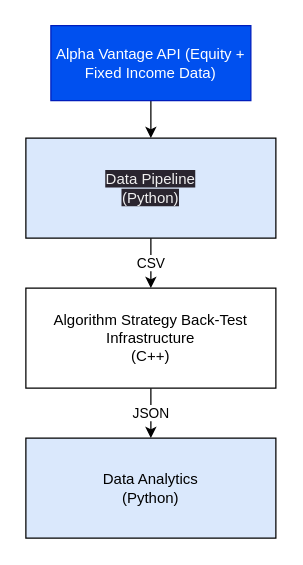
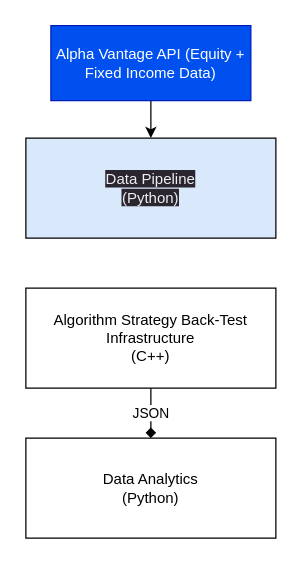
(151, 259) -> none
(151, 428) -> (151, 427)
(151, 488) -> (151, 488)
